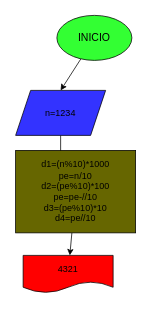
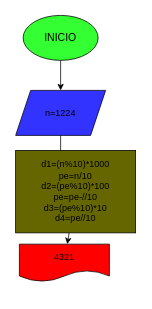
(94, 38) -> (60, 38)
(60, 113) -> (60, 113)
(68, 274) -> (64, 263)
